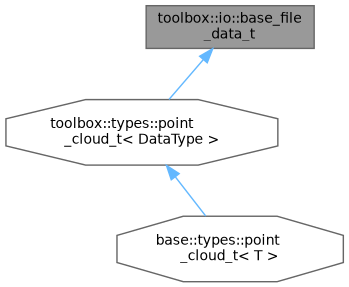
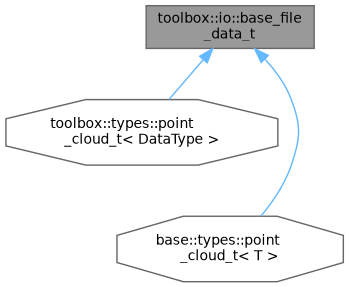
(191, 197) -> (298, 138)
